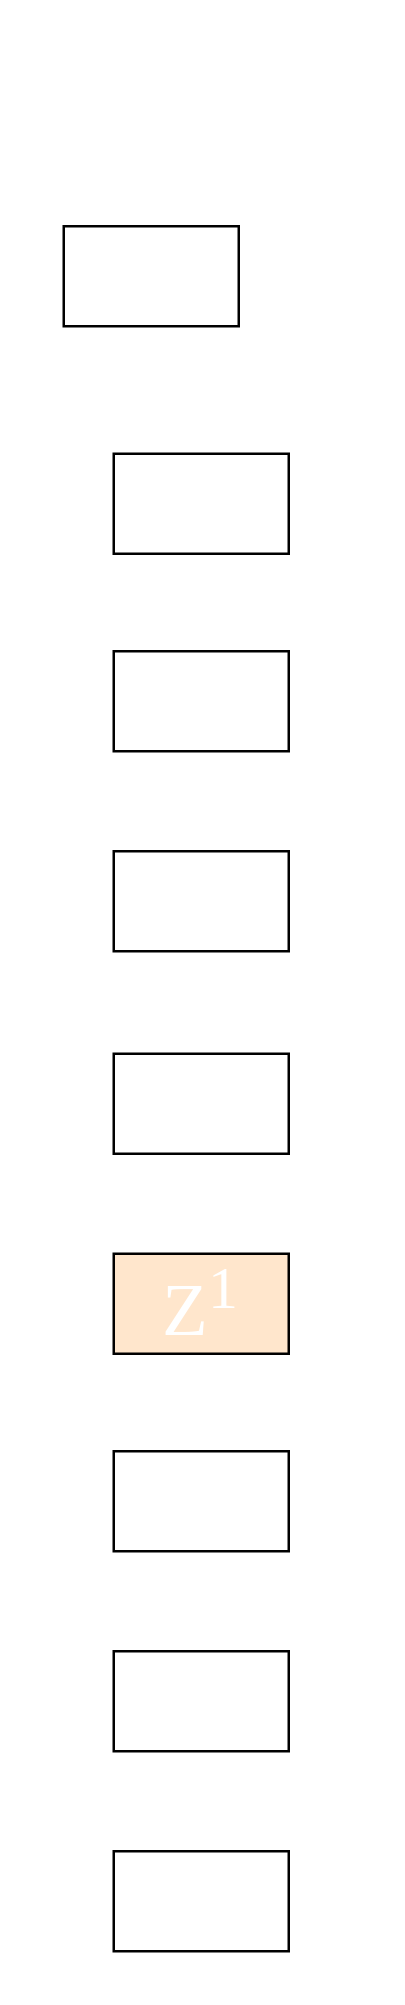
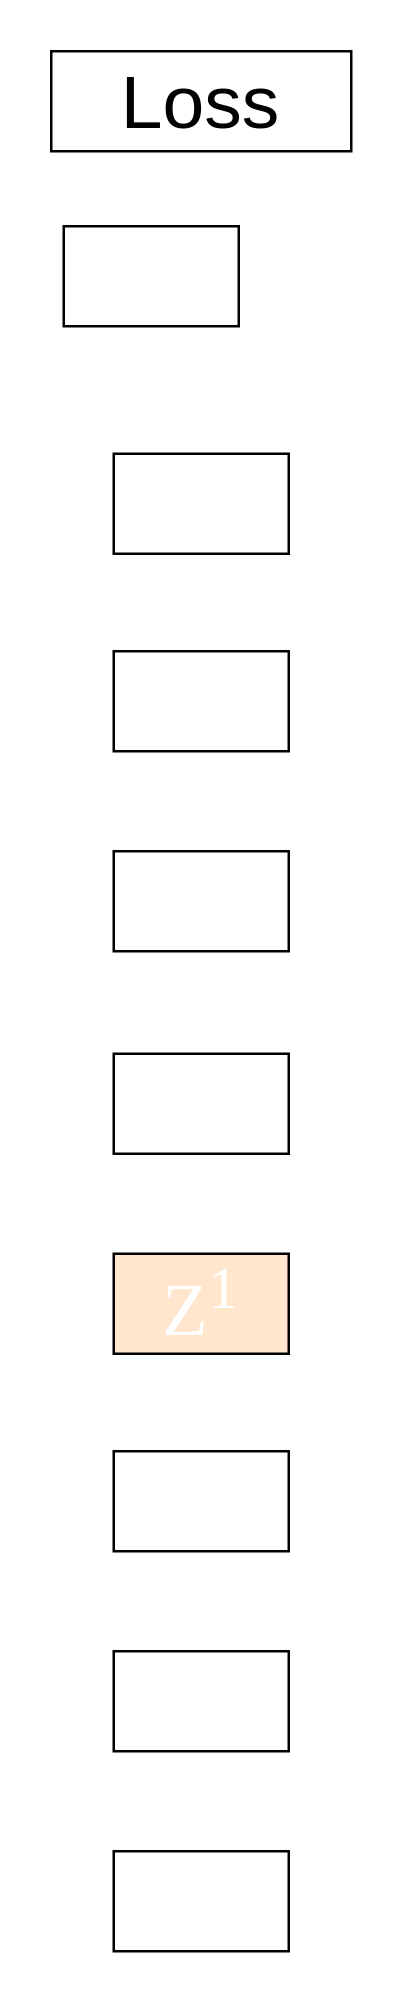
none -> (201, 101)
